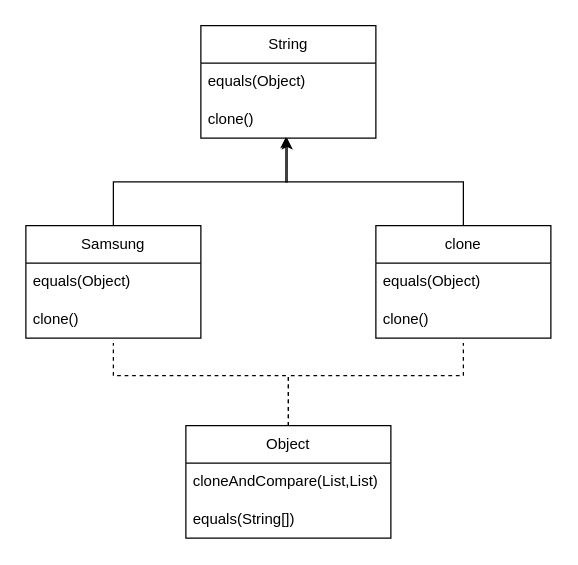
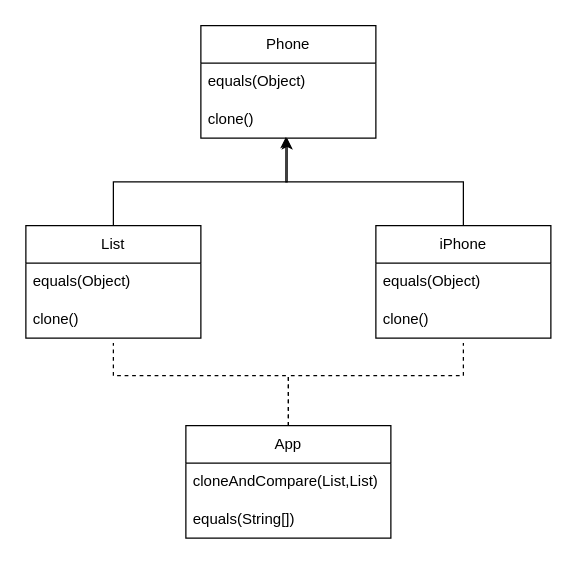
(288, 44) -> (288, 44)
(113, 244) -> (113, 244)
(463, 244) -> (463, 244)
(288, 444) -> (288, 444)
